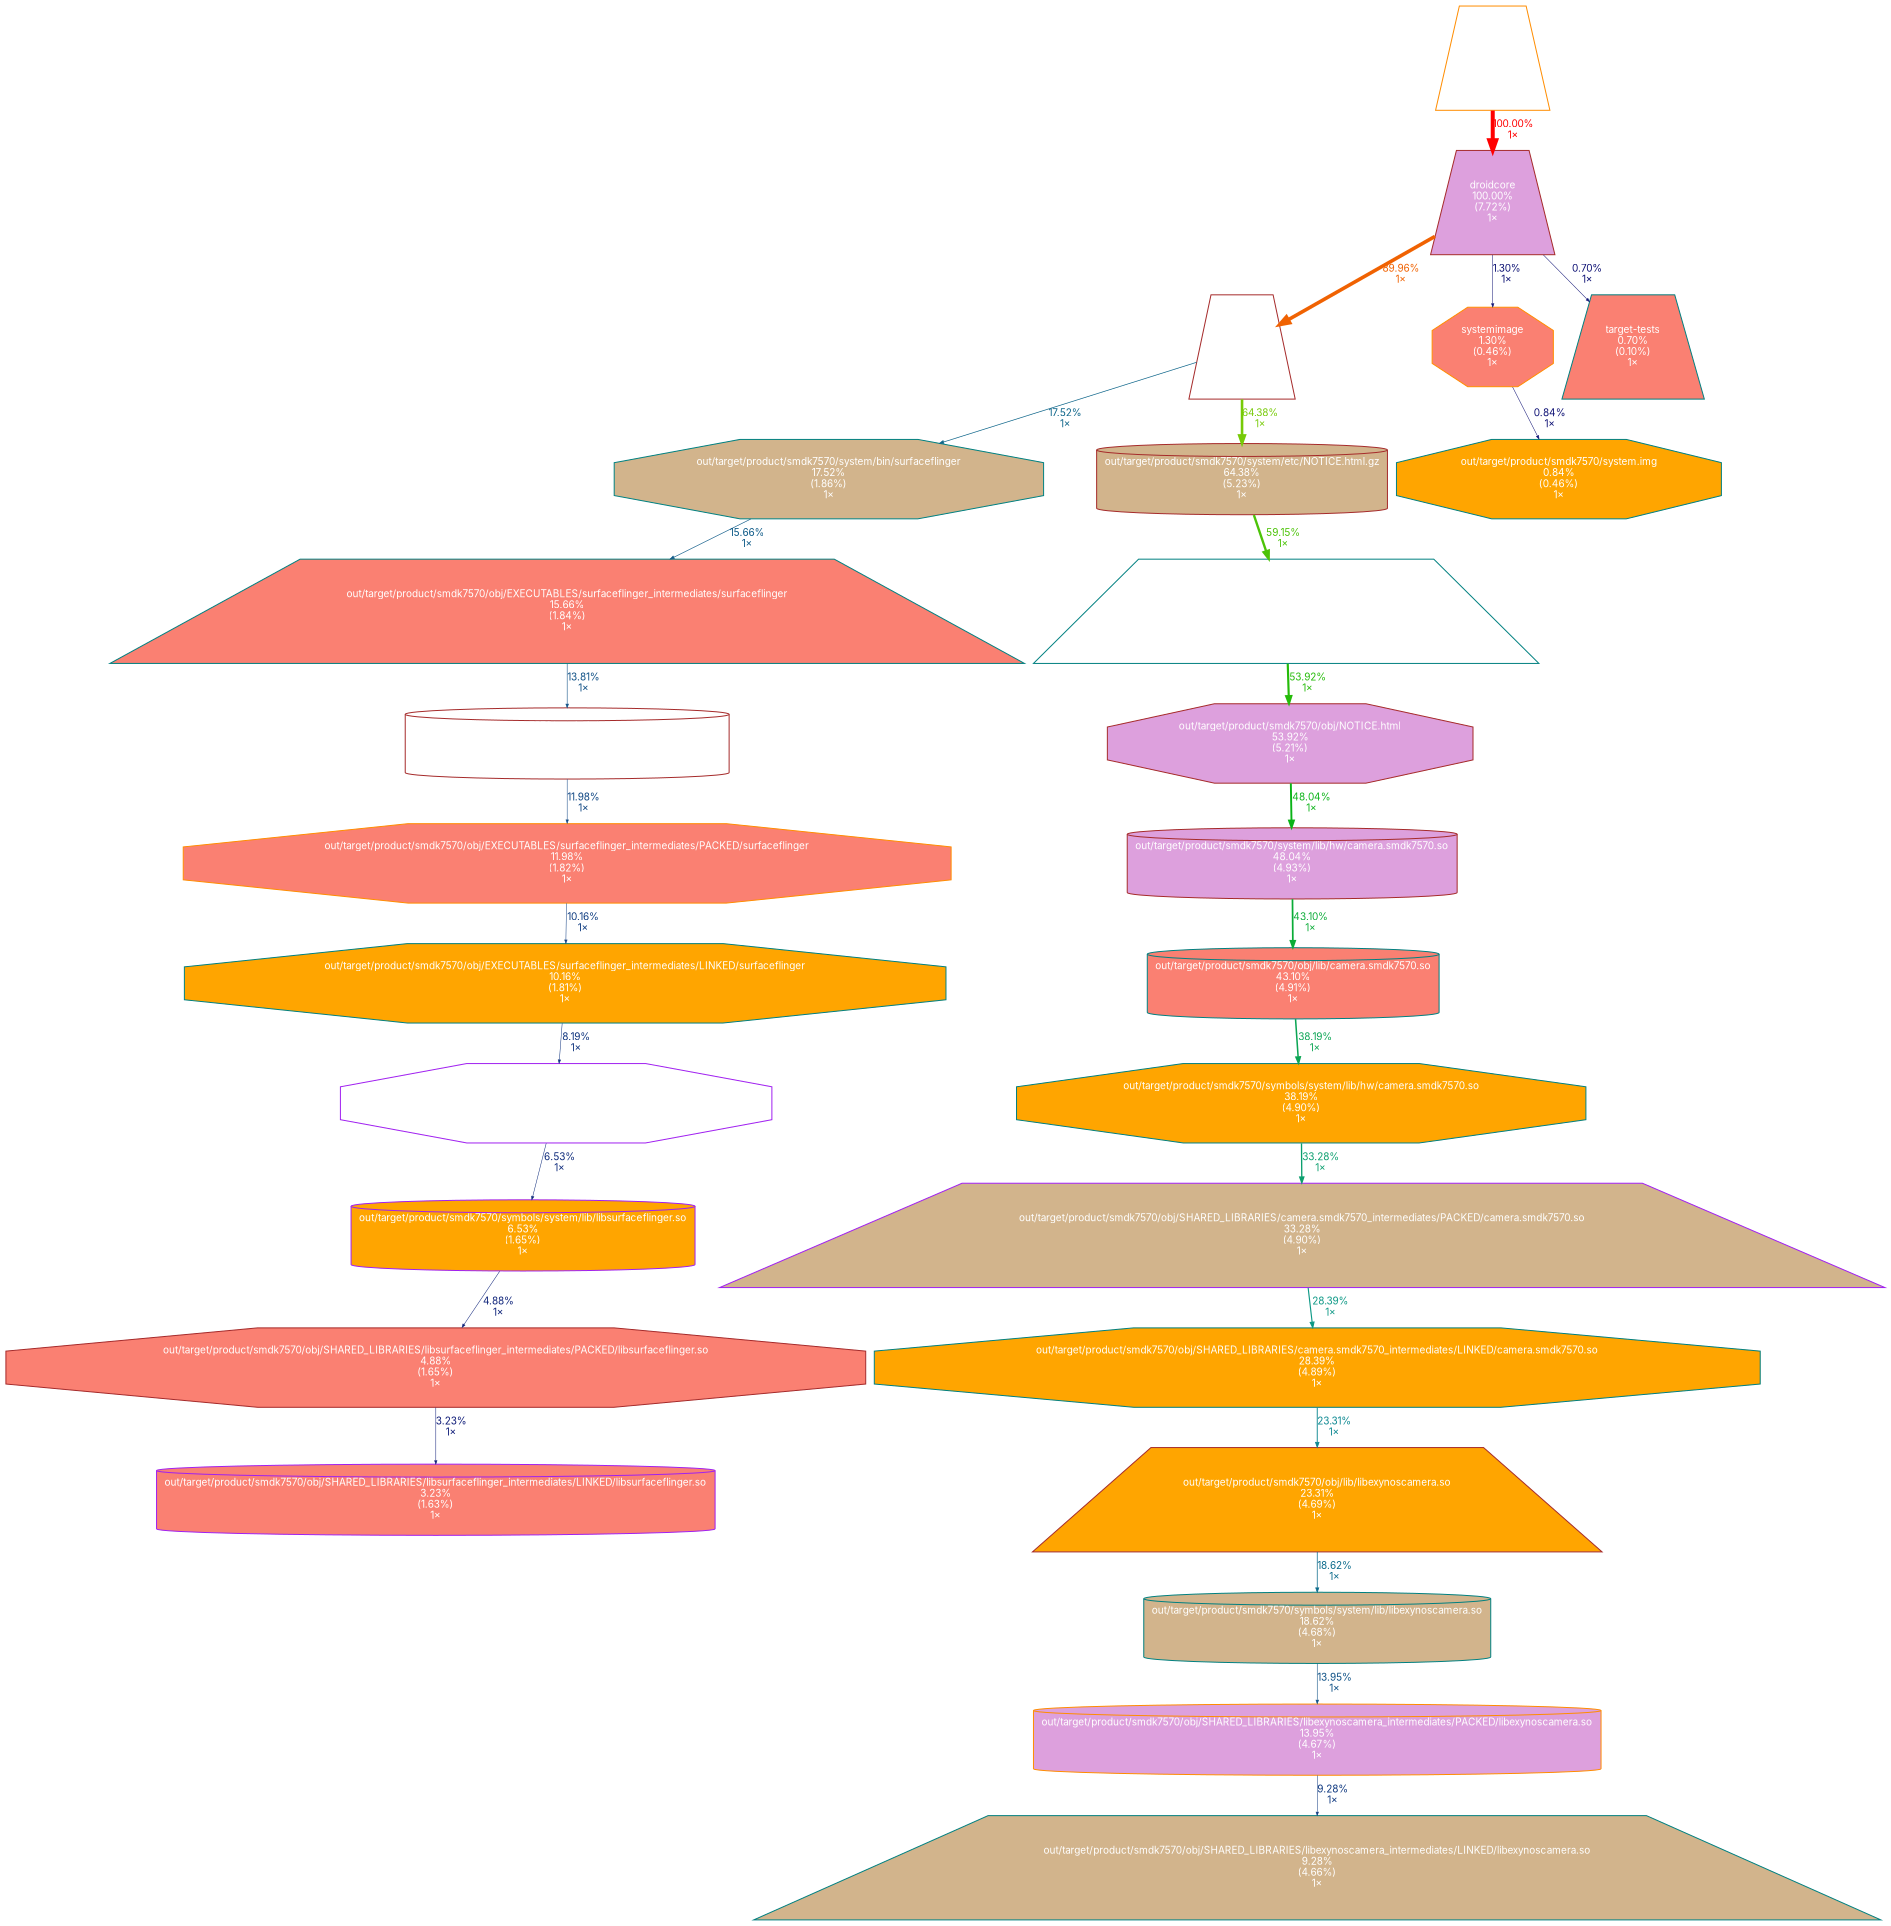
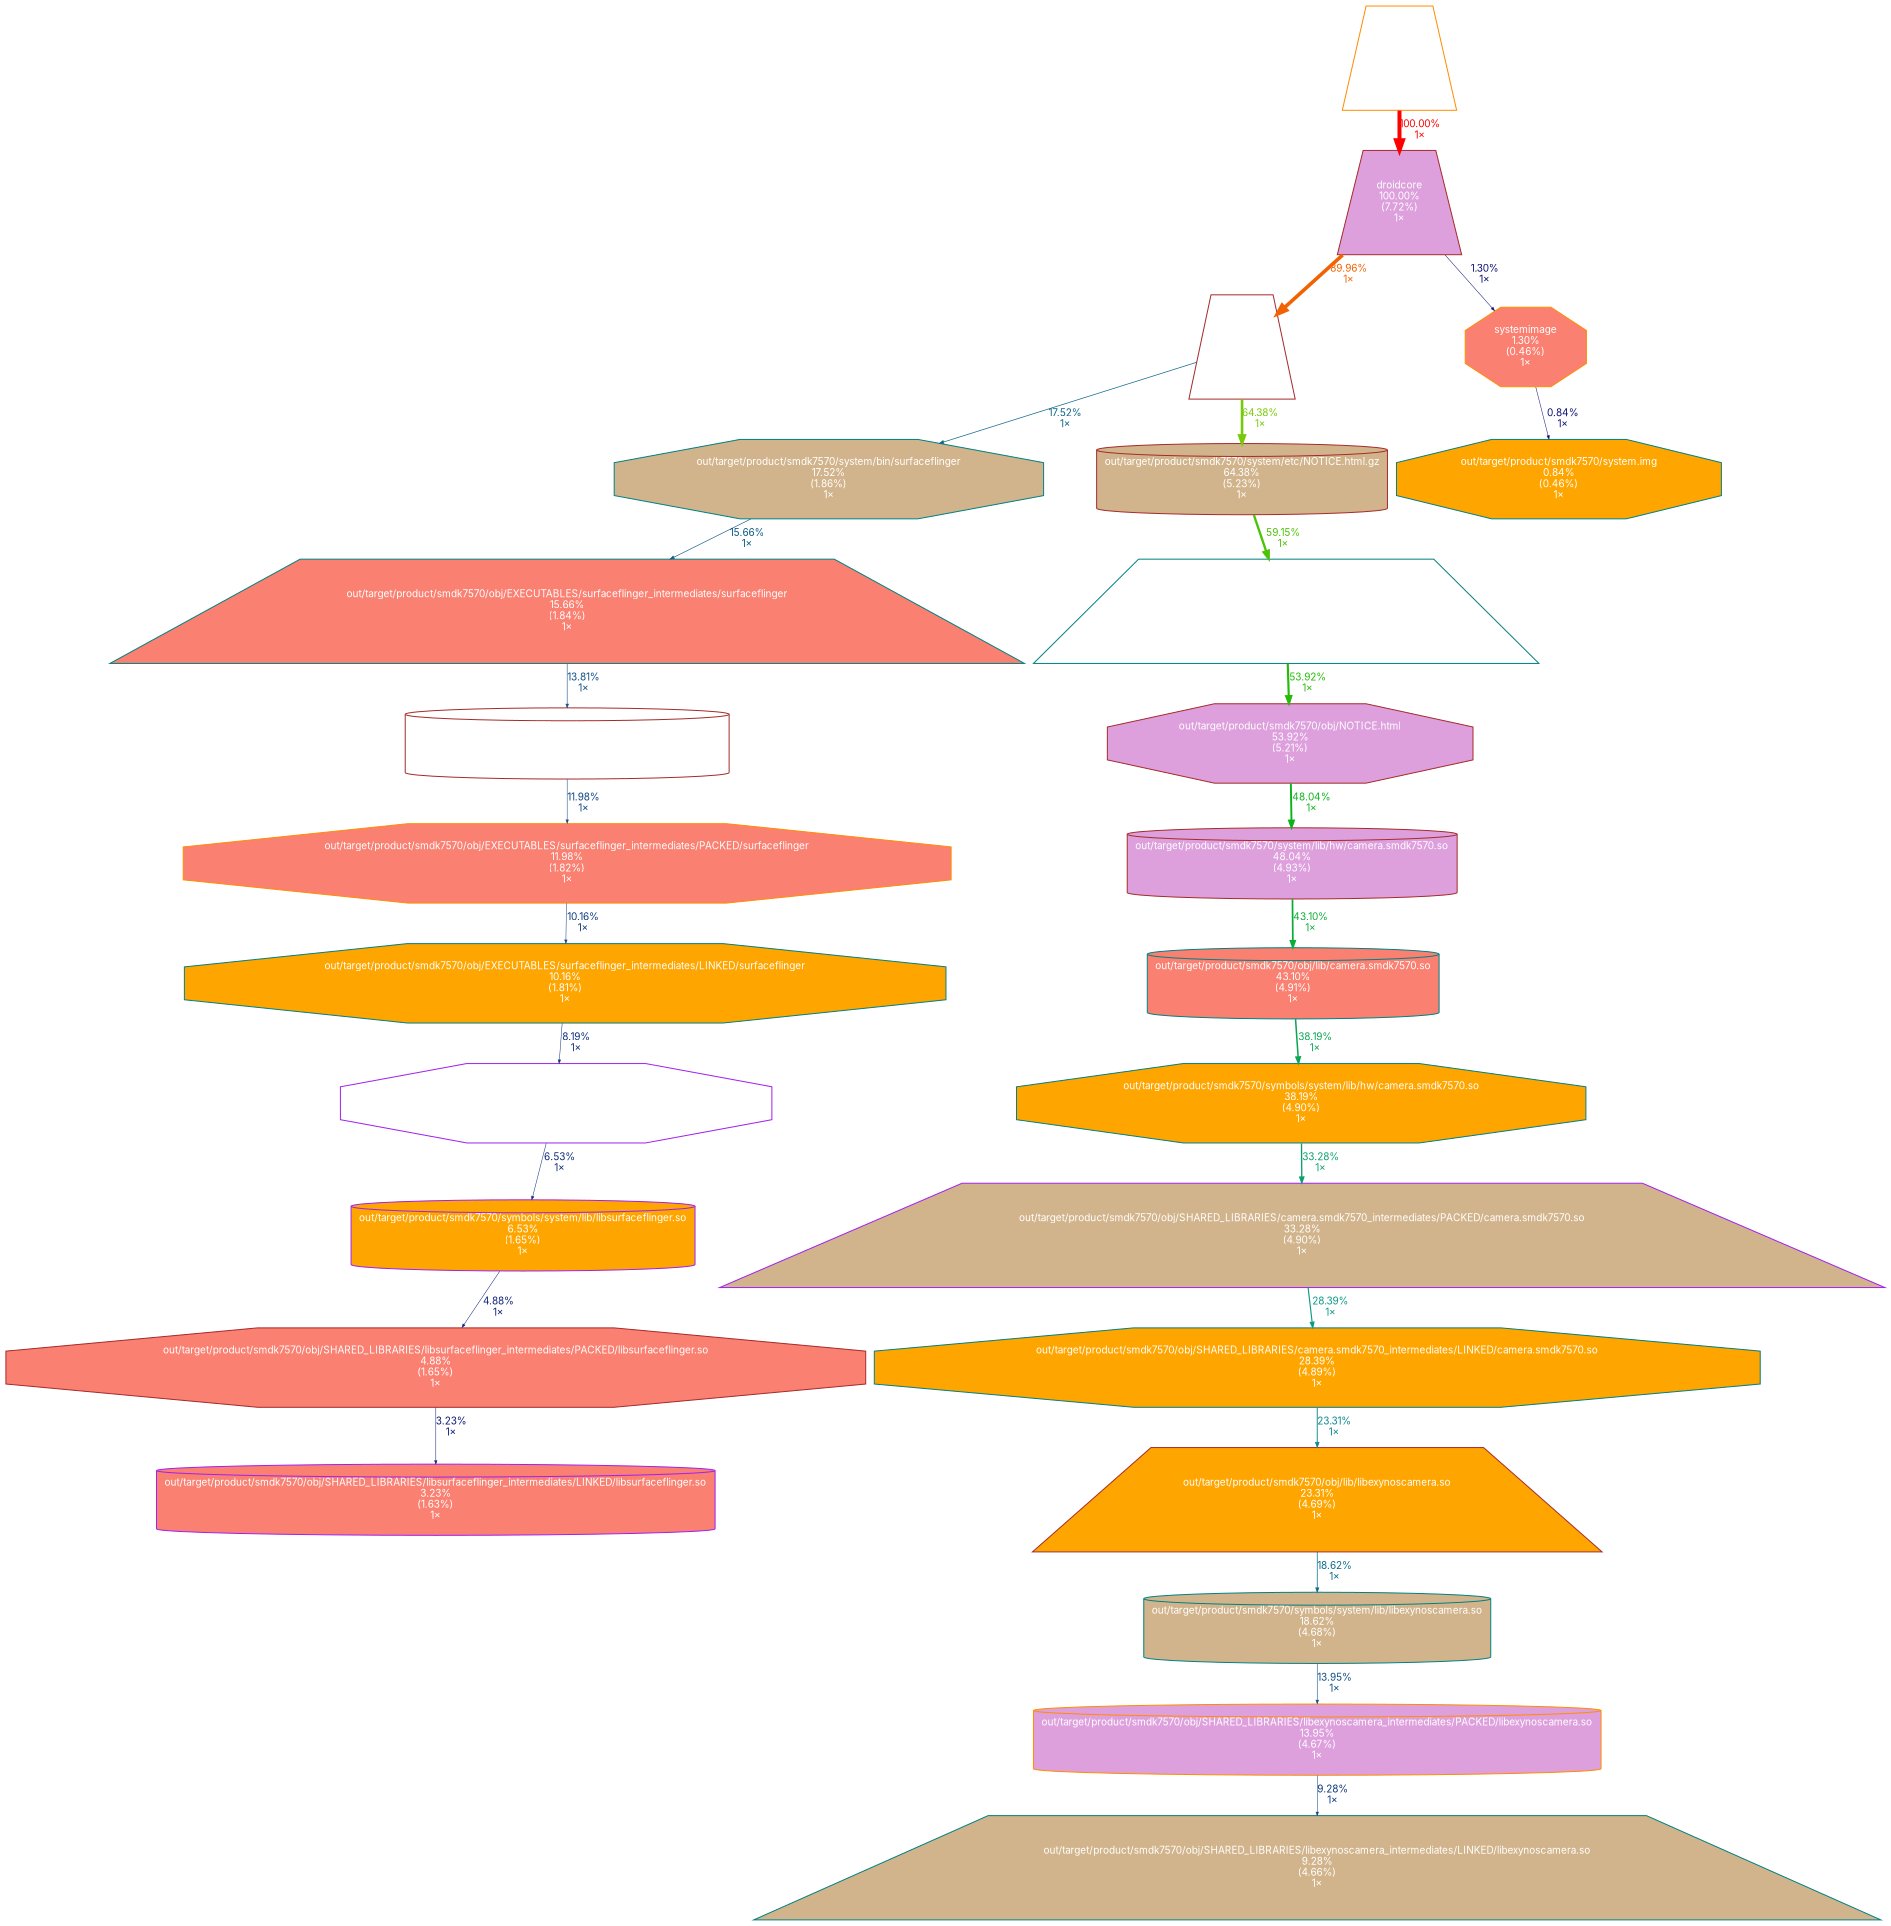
(1633, 347) -> none
